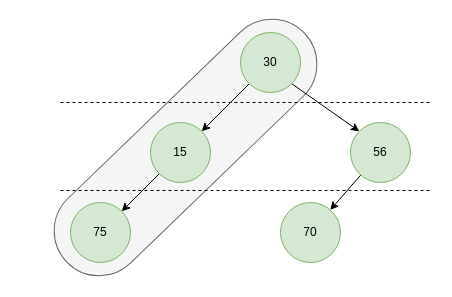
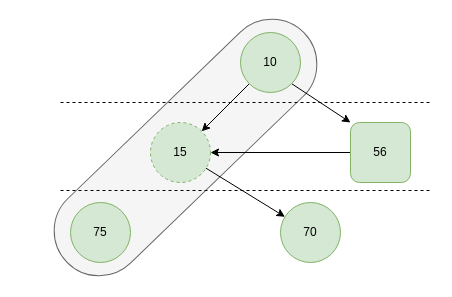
(271, 63) -> (271, 63)
(181, 153) -> (181, 153)
(381, 153) -> (381, 153)
(349, 188) -> (284, 153)
(141, 192) -> (244, 192)
